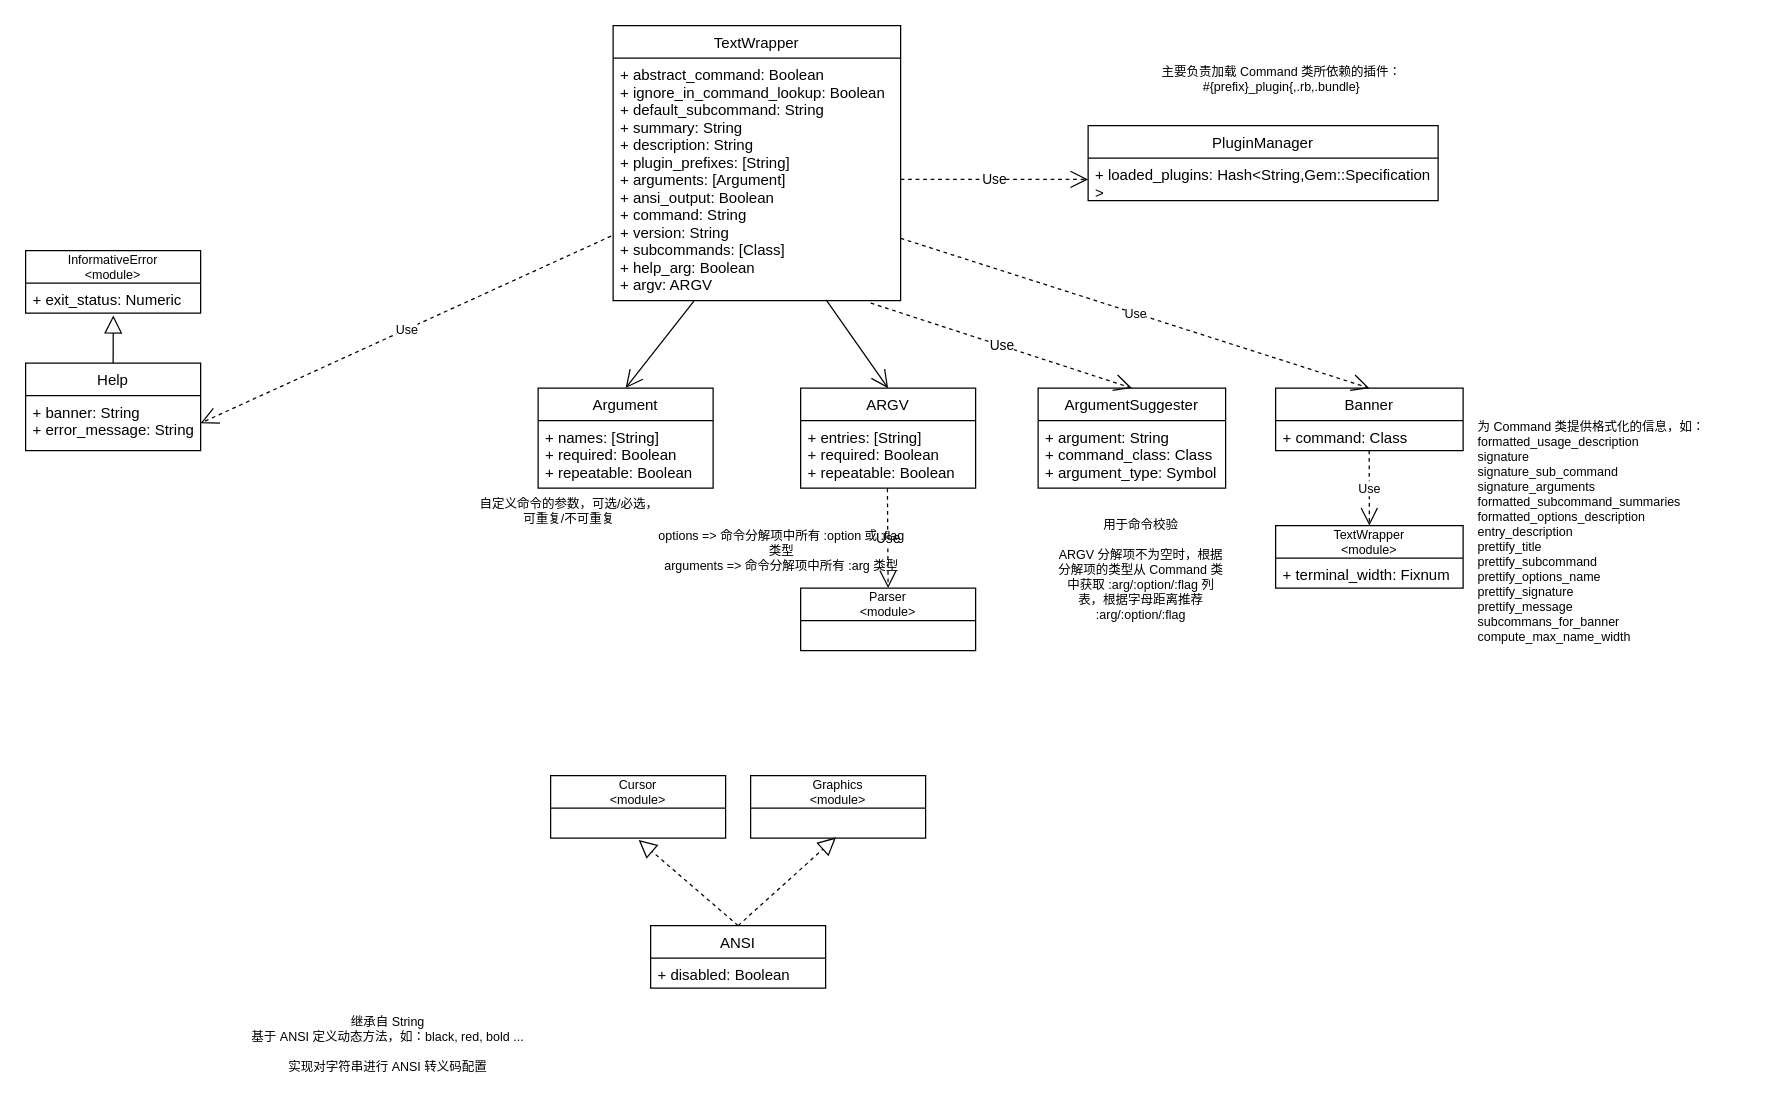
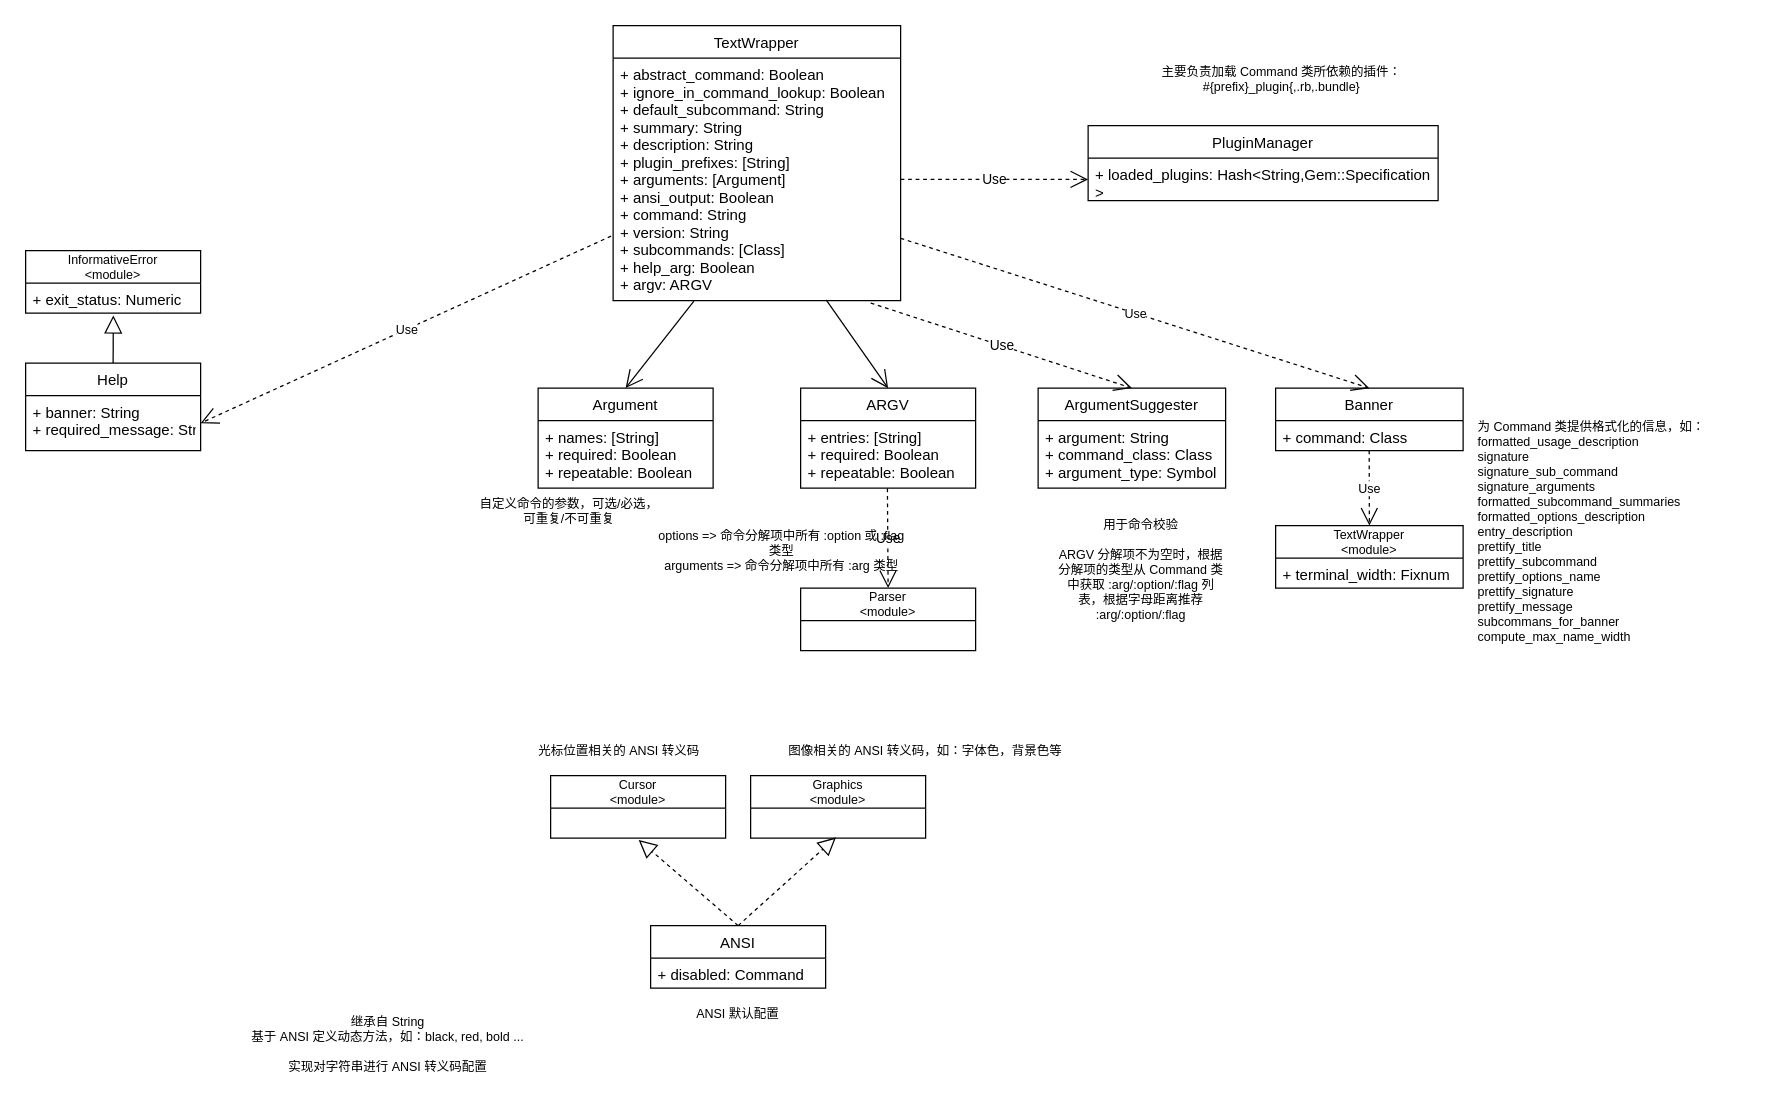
(92, 413) -> (92, 413)
none -> (619, 751)
none -> (926, 751)
(726, 975) -> (728, 975)
none -> (738, 1013)
